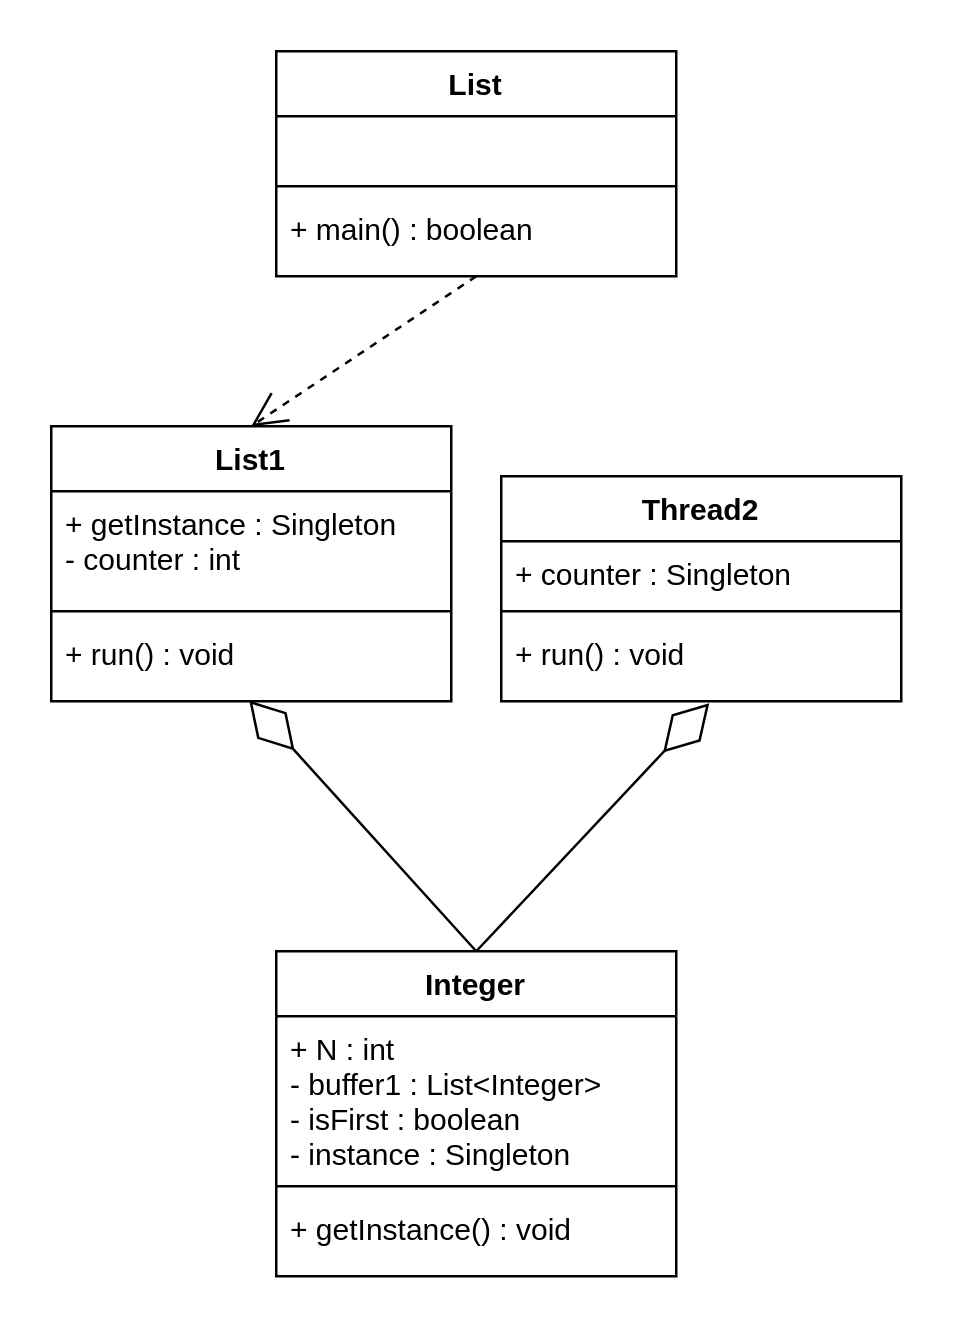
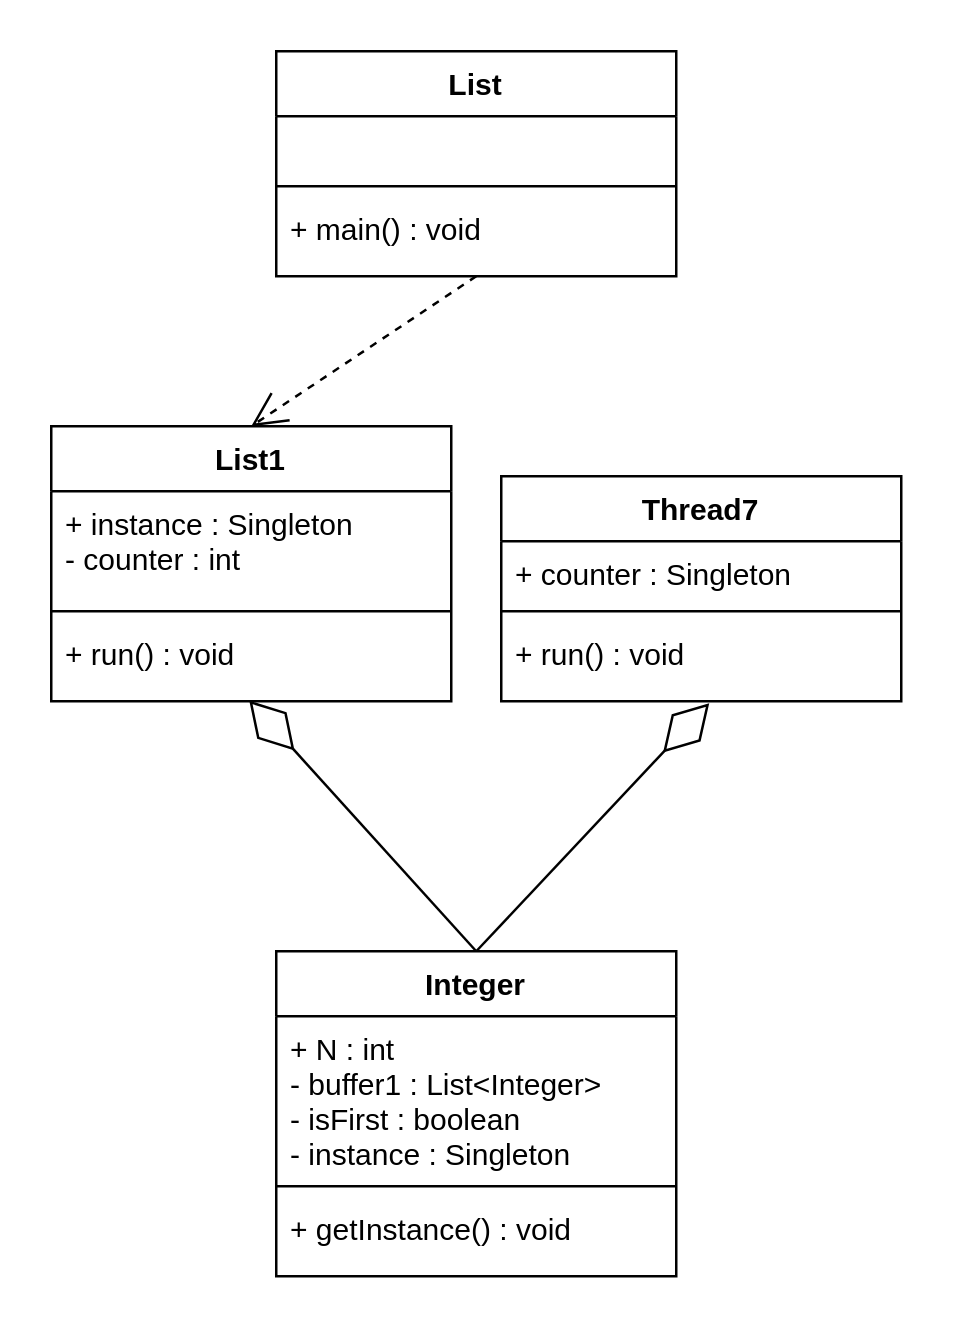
(418, 230) -> (393, 230)
(700, 510) -> (700, 510)
(259, 525) -> (230, 525)
